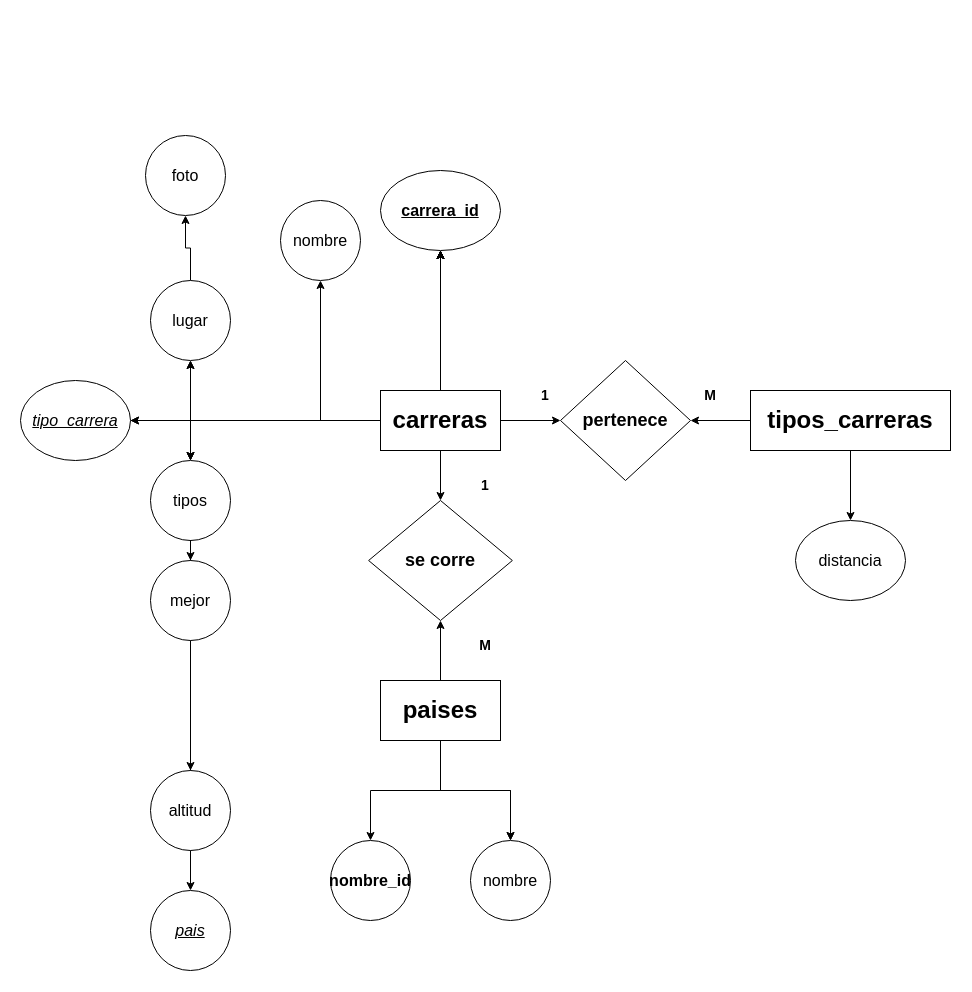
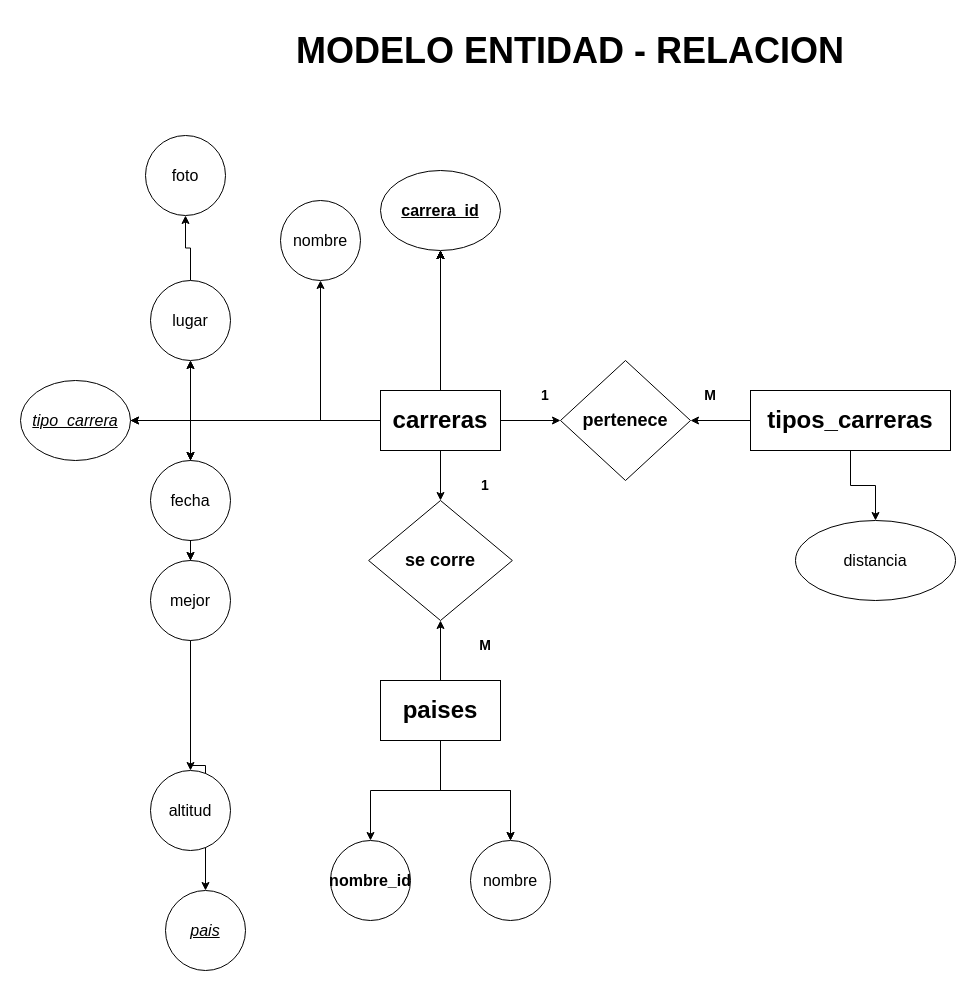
none -> (571, 51)
(191, 501) -> (191, 501)
none -> (191, 501)
(851, 561) -> (876, 561)
(191, 931) -> (206, 931)
